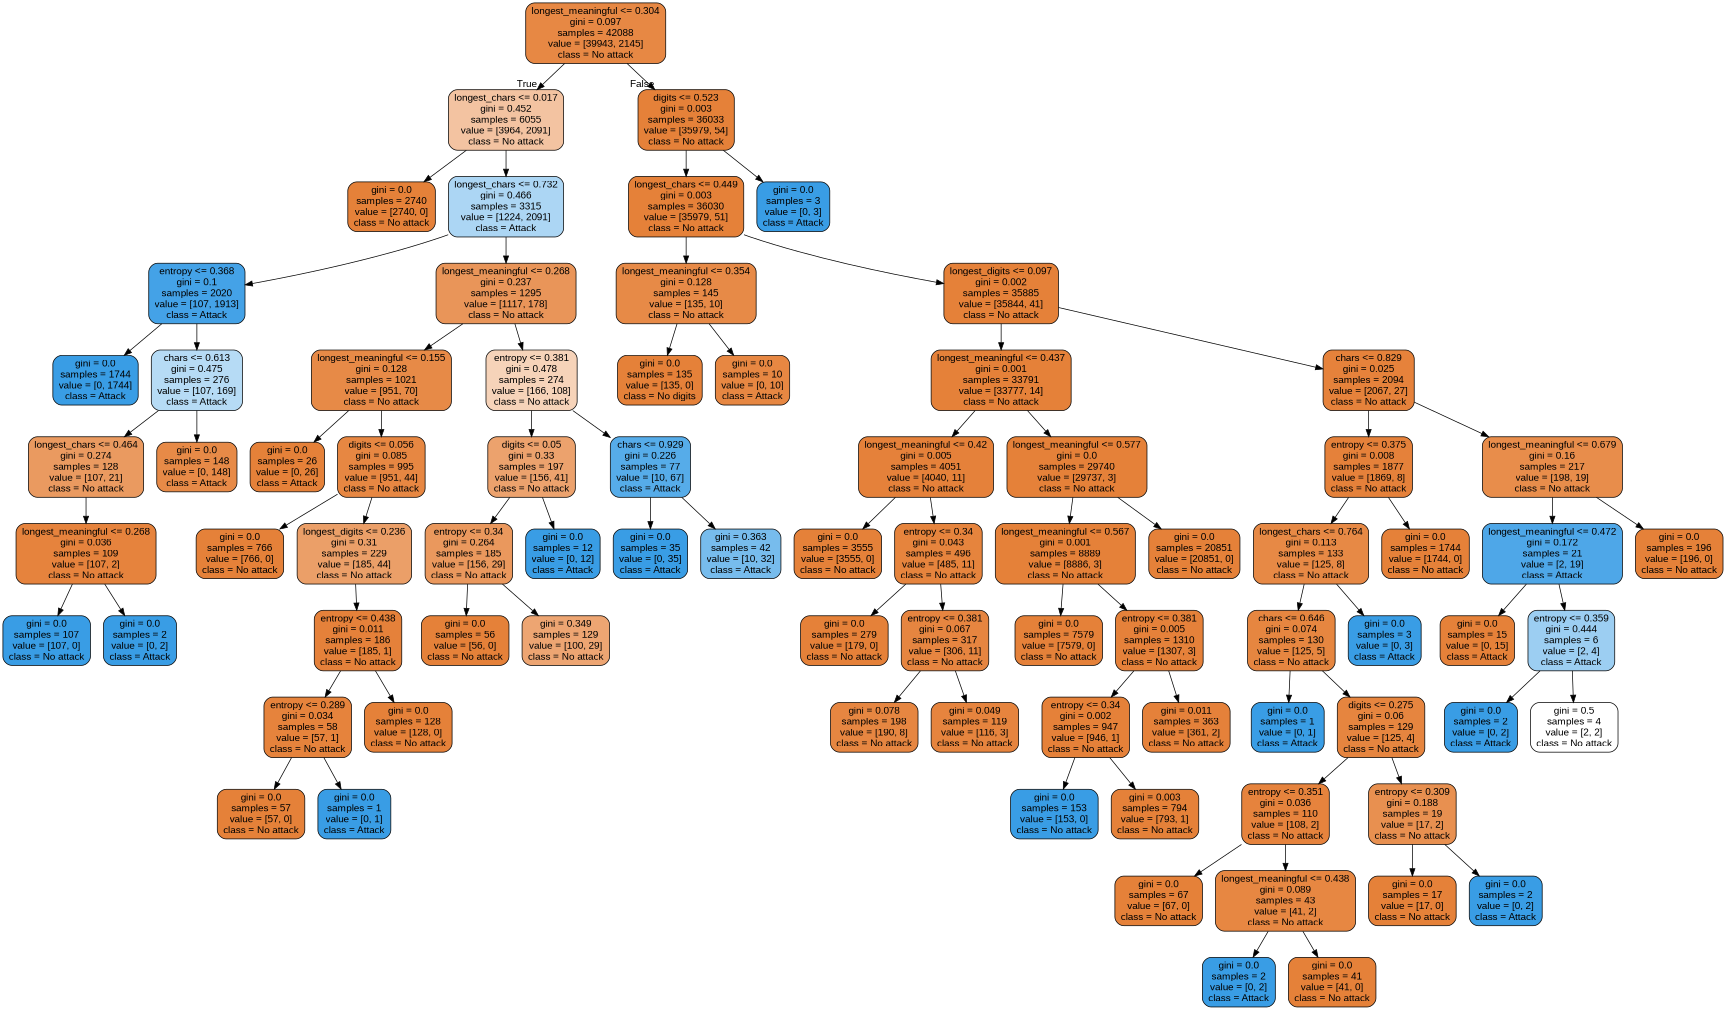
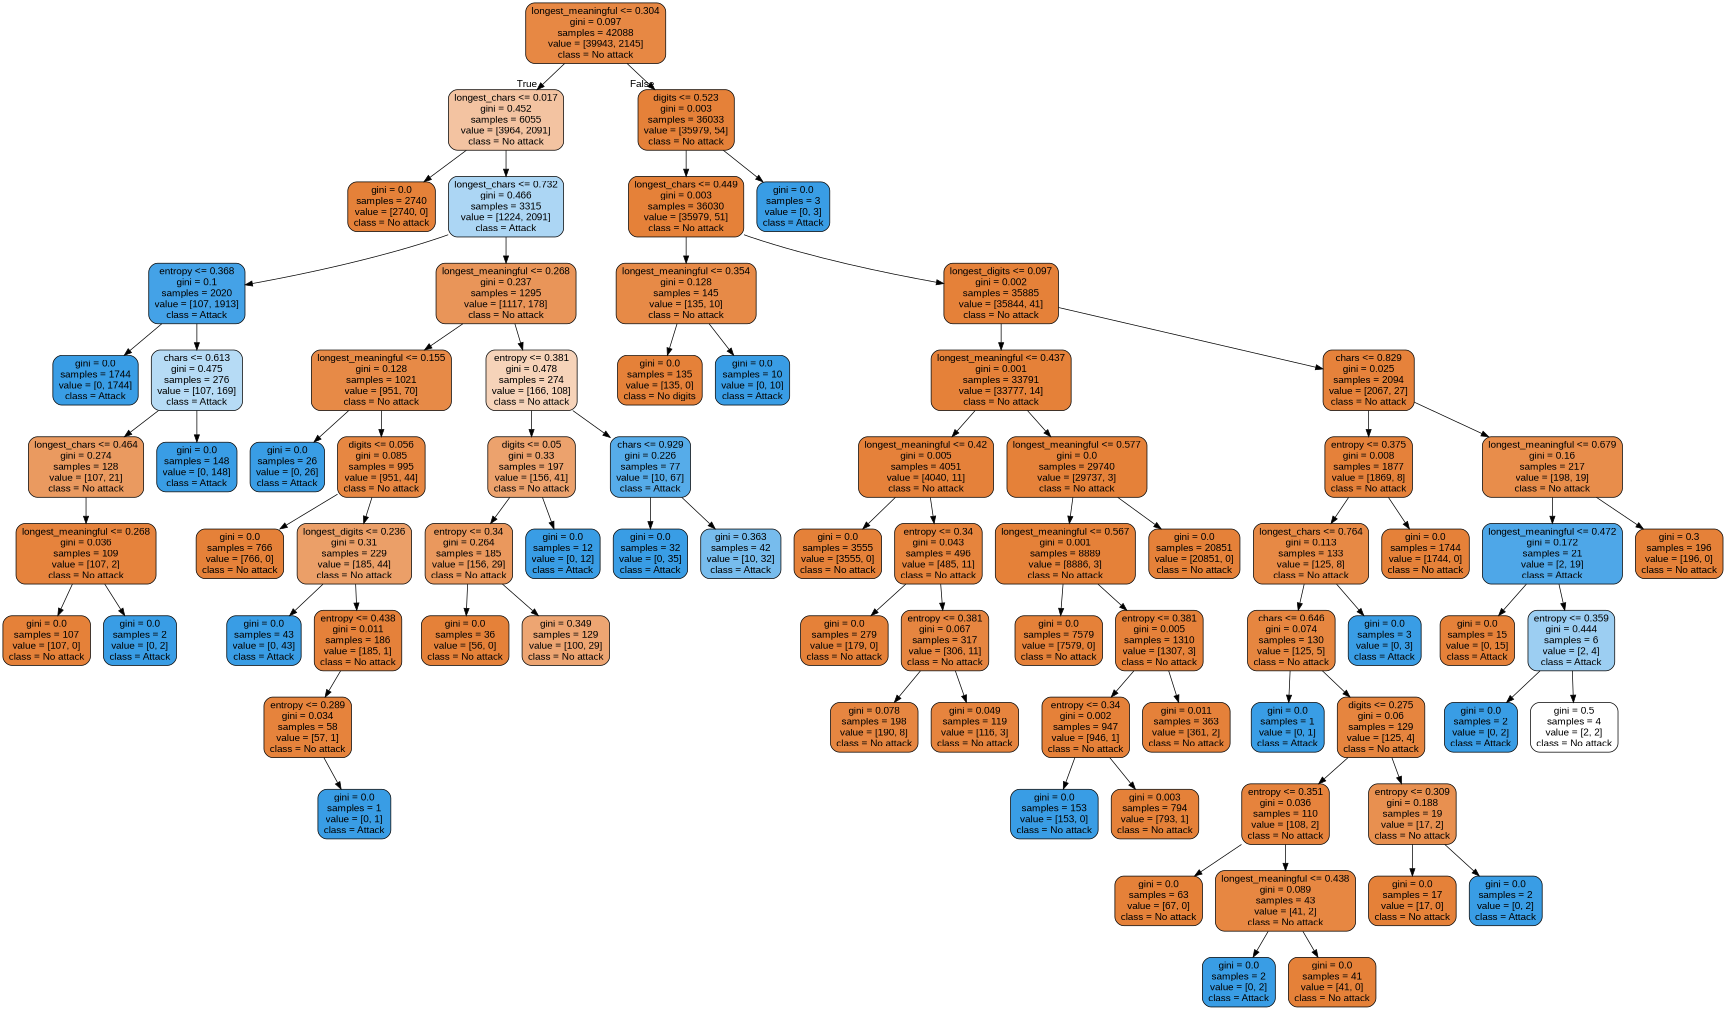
(752, 380) -> (752, 380)
(197, 467) -> (197, 467)
(287, 467) -> (287, 467)
(650, 554) -> (650, 554)
(1679, 554) -> (1679, 554)
(47, 641) -> (47, 641)
none -> (264, 641)
(465, 641) -> (465, 641)
(408, 727) -> none
(261, 814) -> none
(1159, 901) -> (1159, 901)
